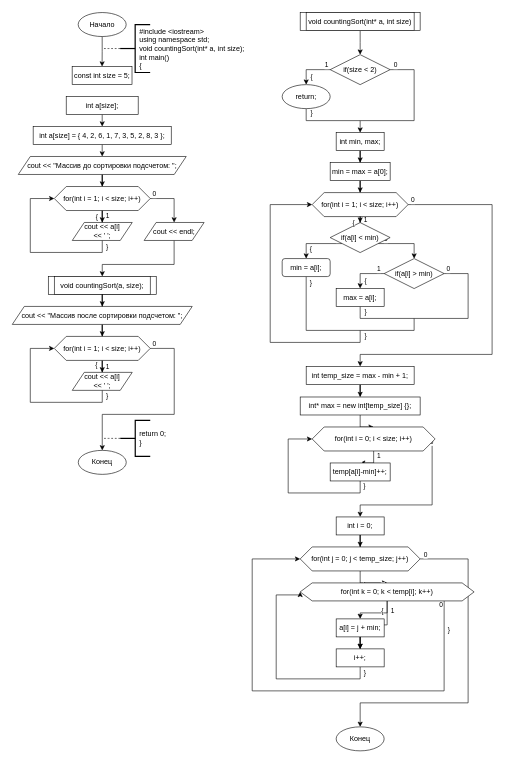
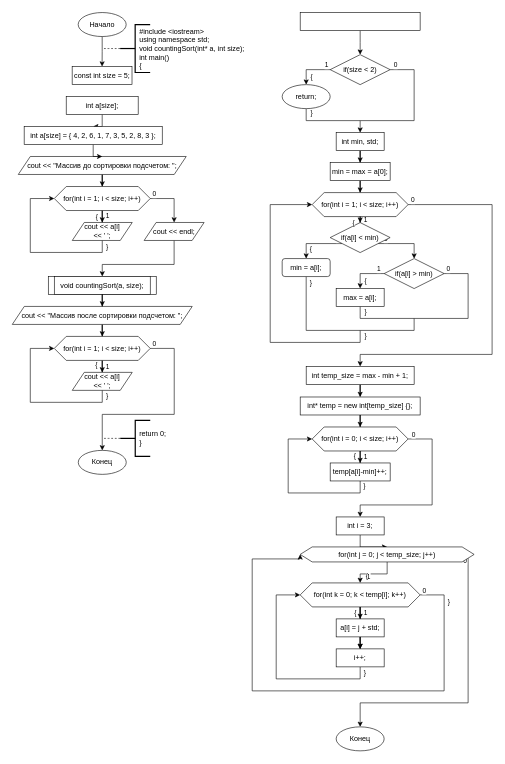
(360, 21) -> none
(102, 135) -> (93, 135)
(360, 141) -> (360, 141)
(360, 406) -> (360, 406)
(374, 439) -> (360, 439)
(360, 526) -> (360, 526)
(360, 559) -> (387, 554)
(387, 592) -> (360, 595)
(360, 628) -> (360, 628)
